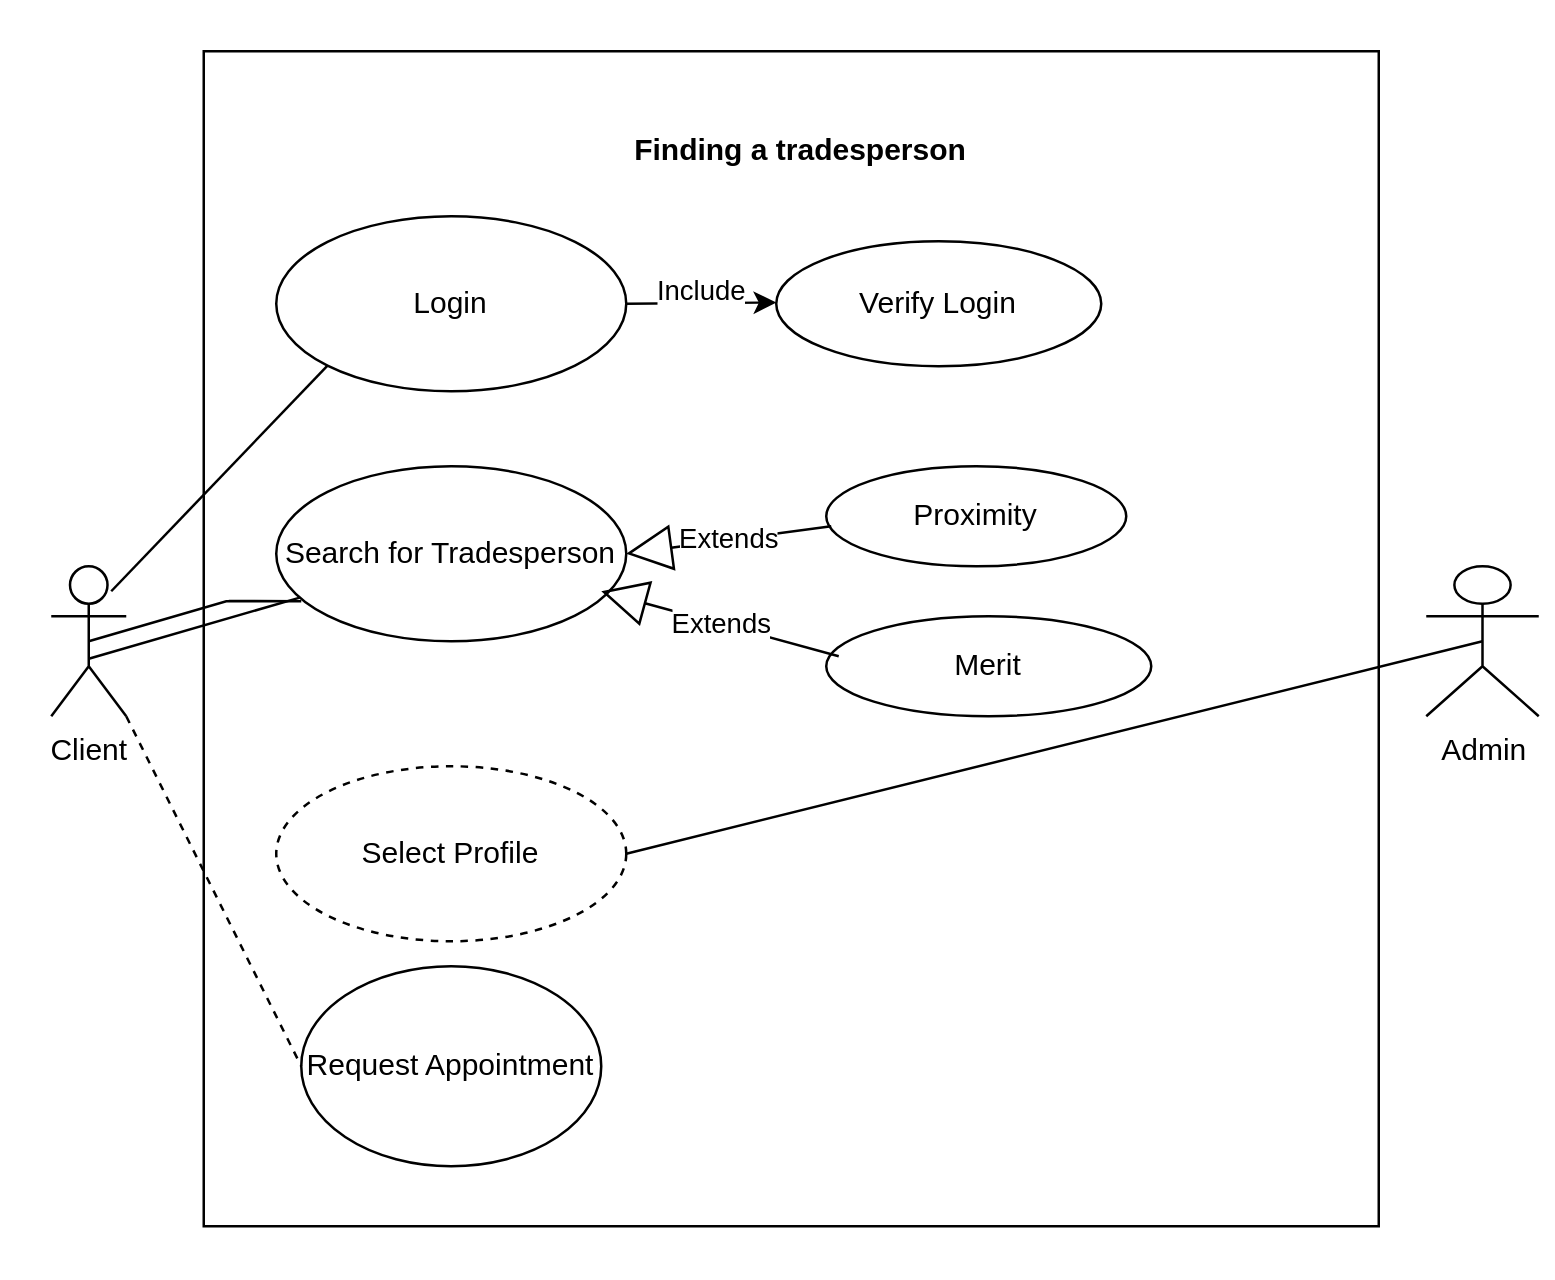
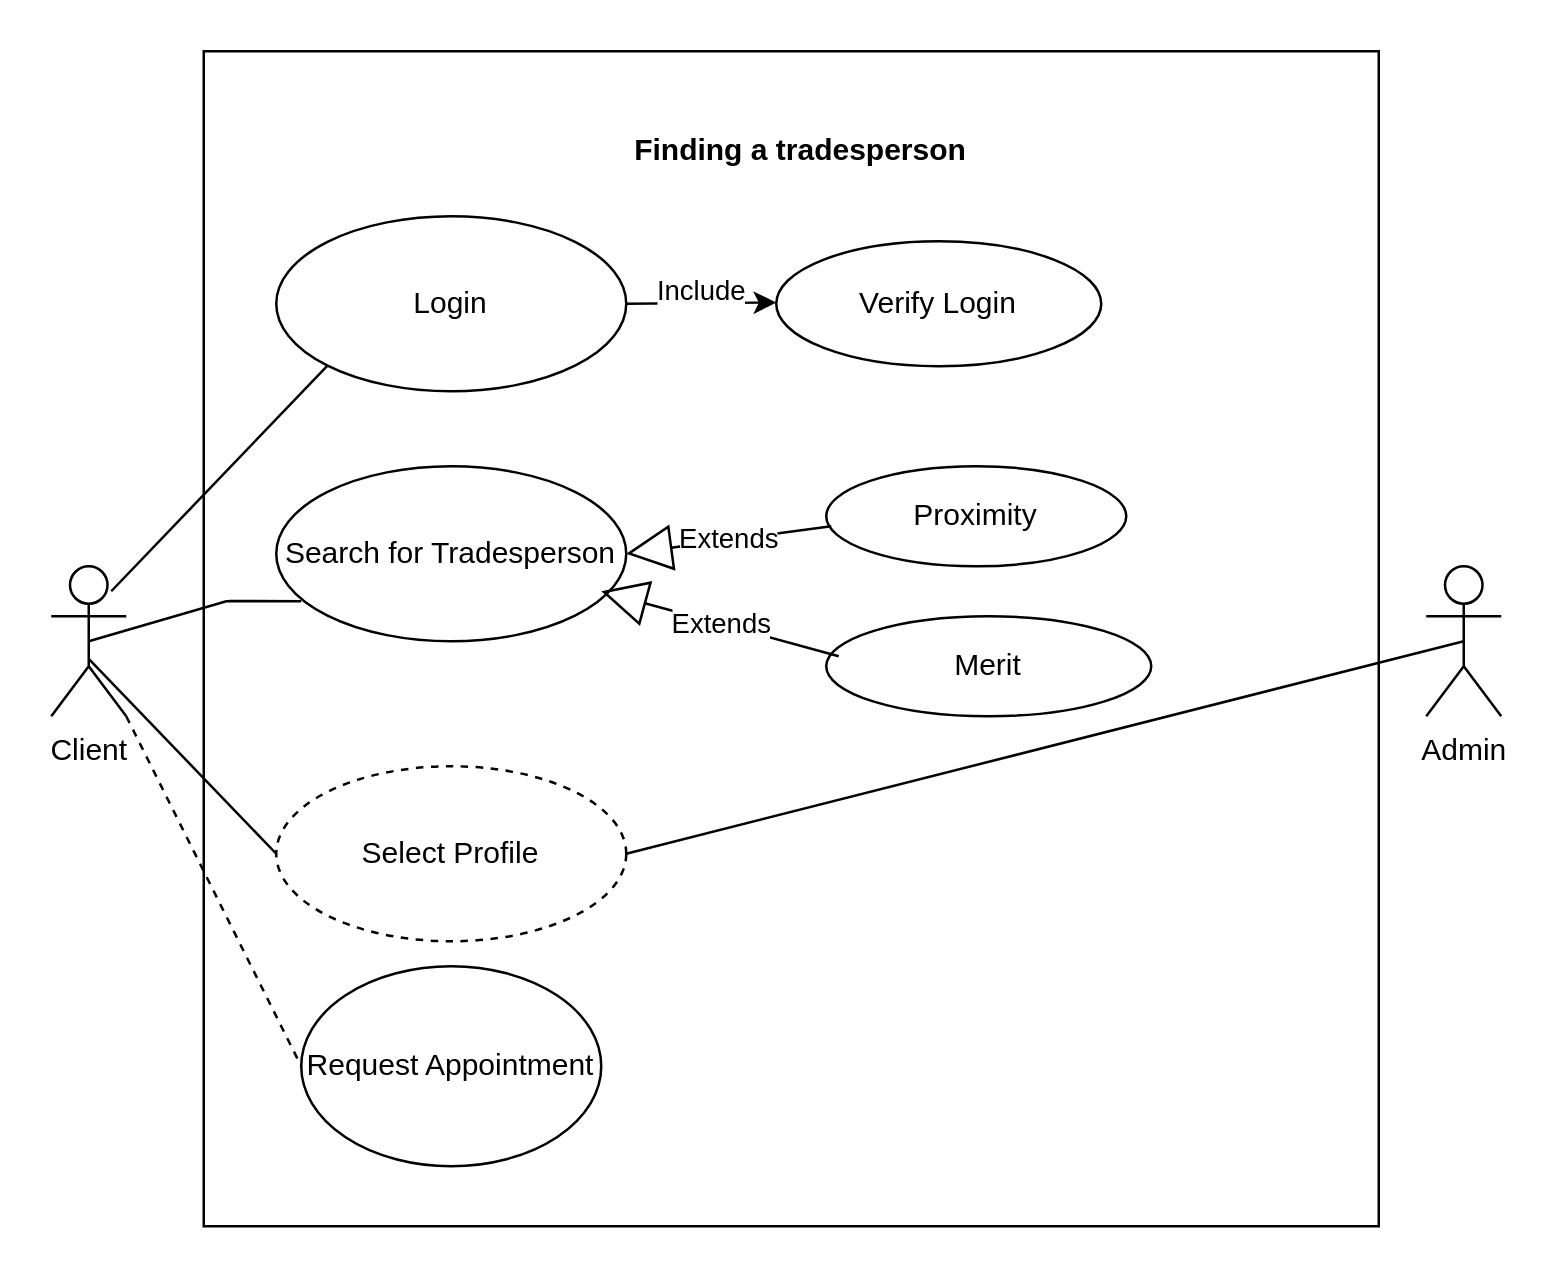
(187, 630) -> (185, 759)
(1483, 641) -> (1464, 641)
